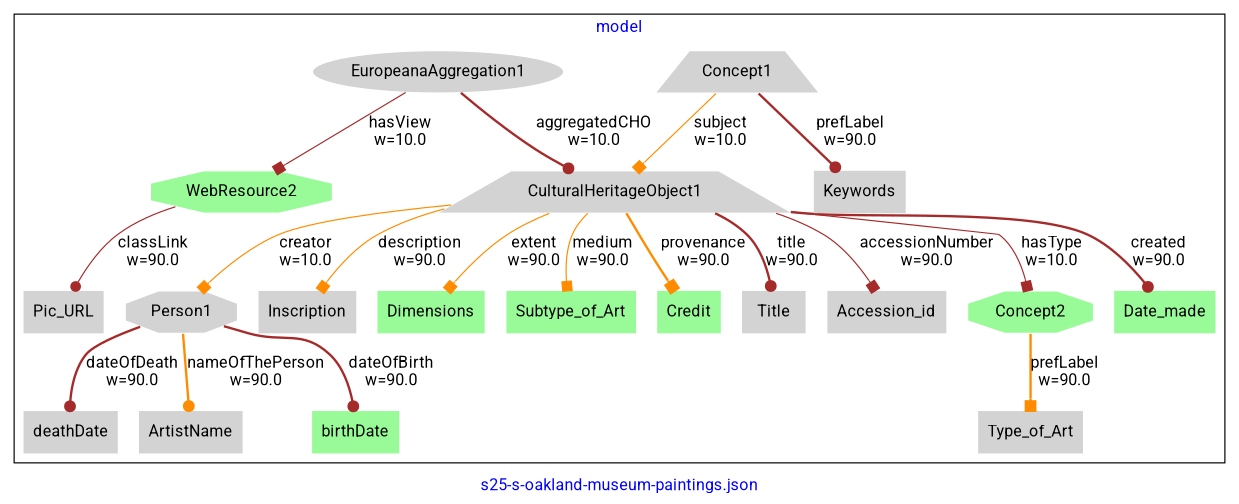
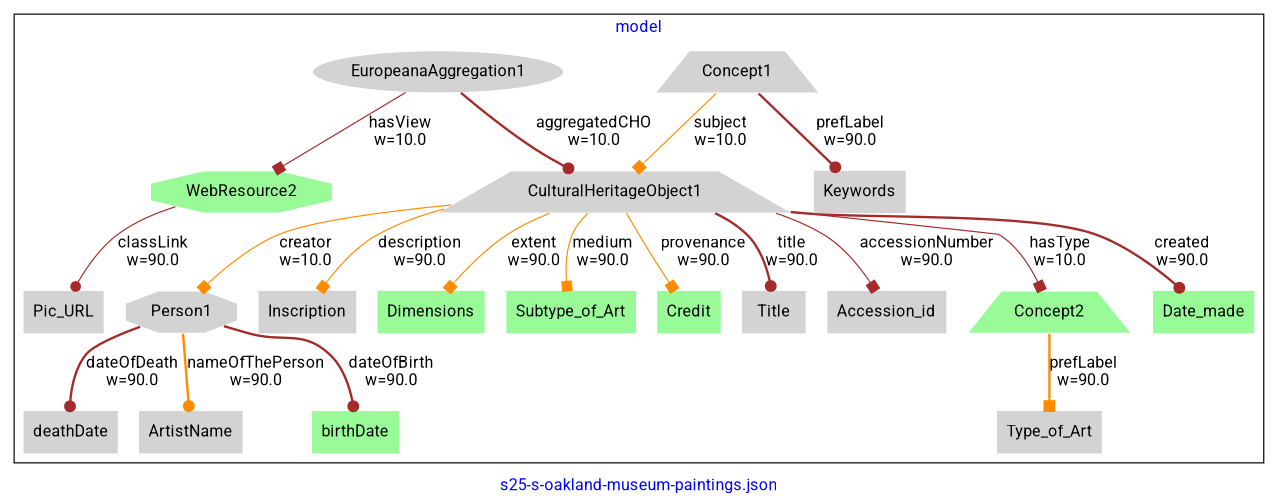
(647, 247) -> (647, 247)
(1031, 312) -> (1049, 312)
